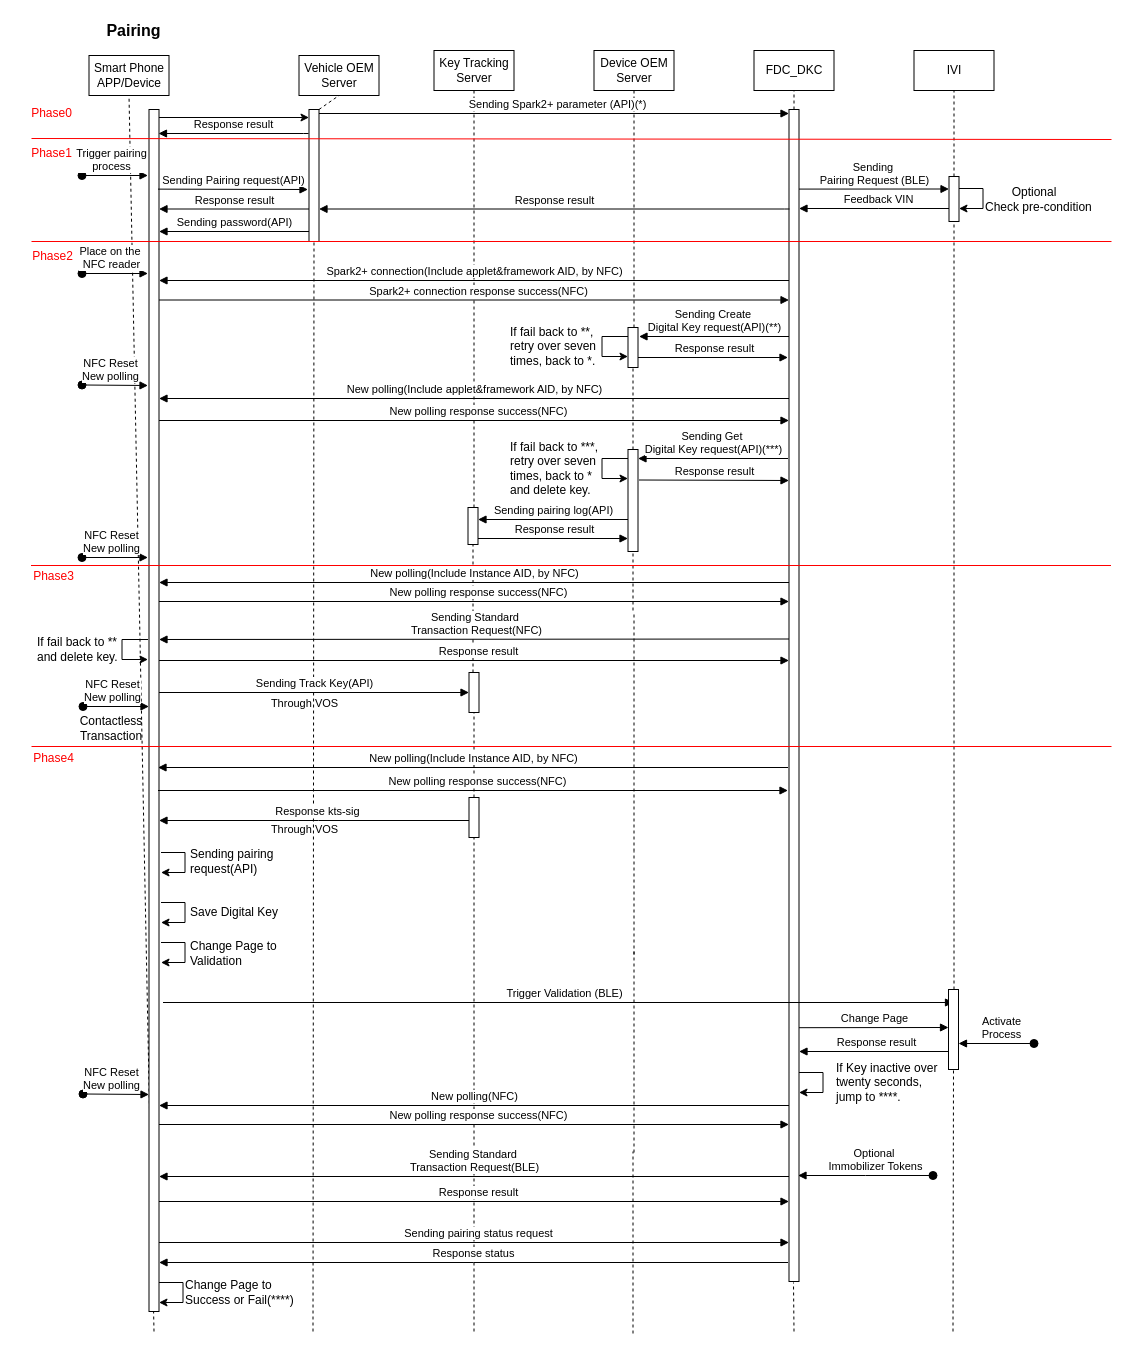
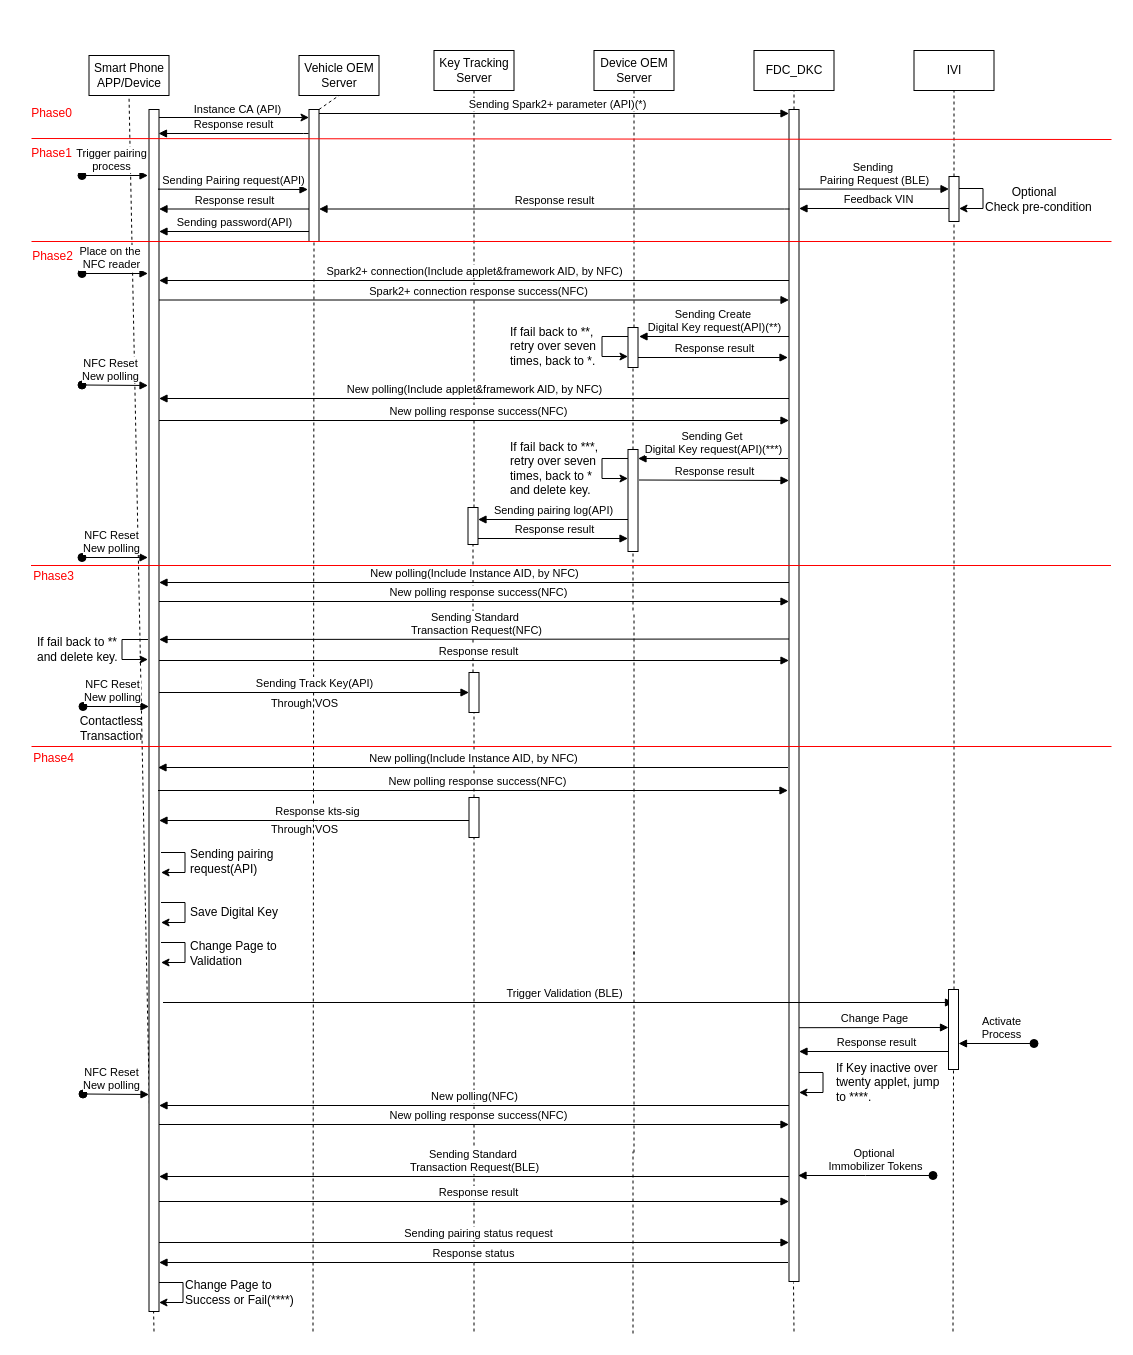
(134, 31) -> none
none -> (237, 109)
(891, 1083) -> (891, 1083)
